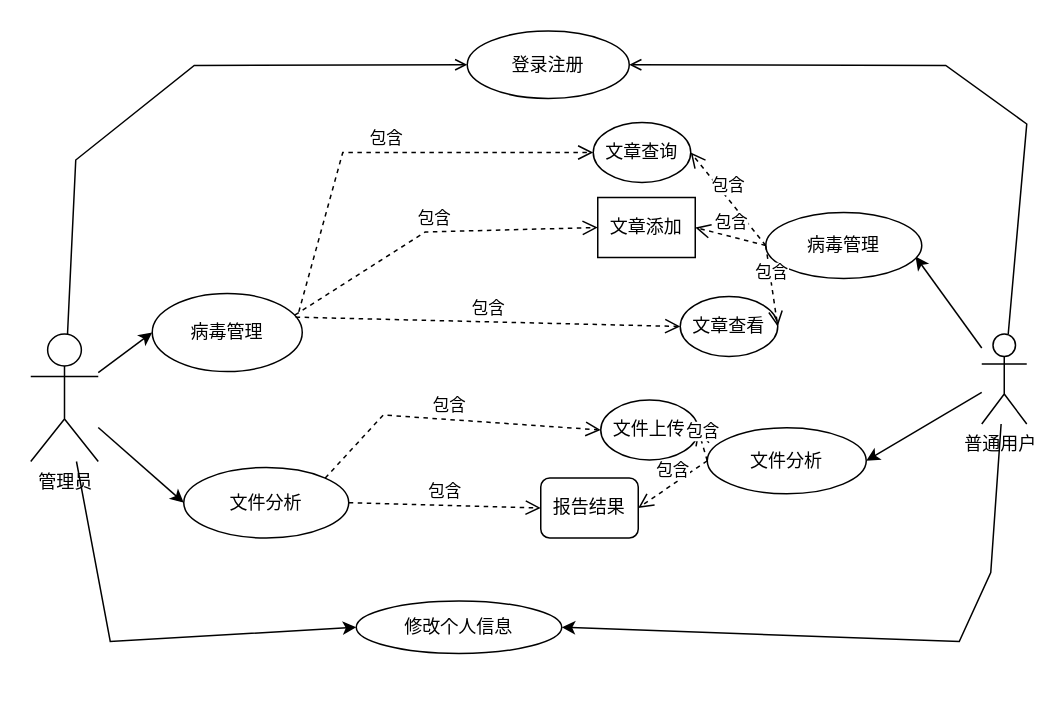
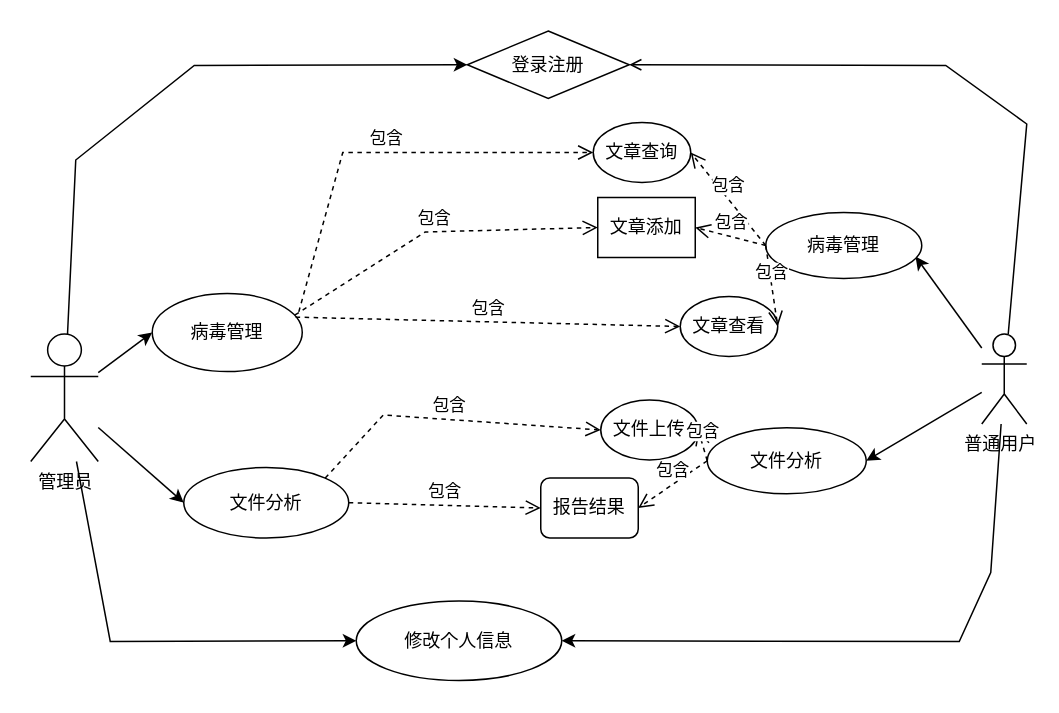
(458, 65) -> (456, 65)
(548, 65) -> (548, 65)
(459, 627) -> (459, 641)
